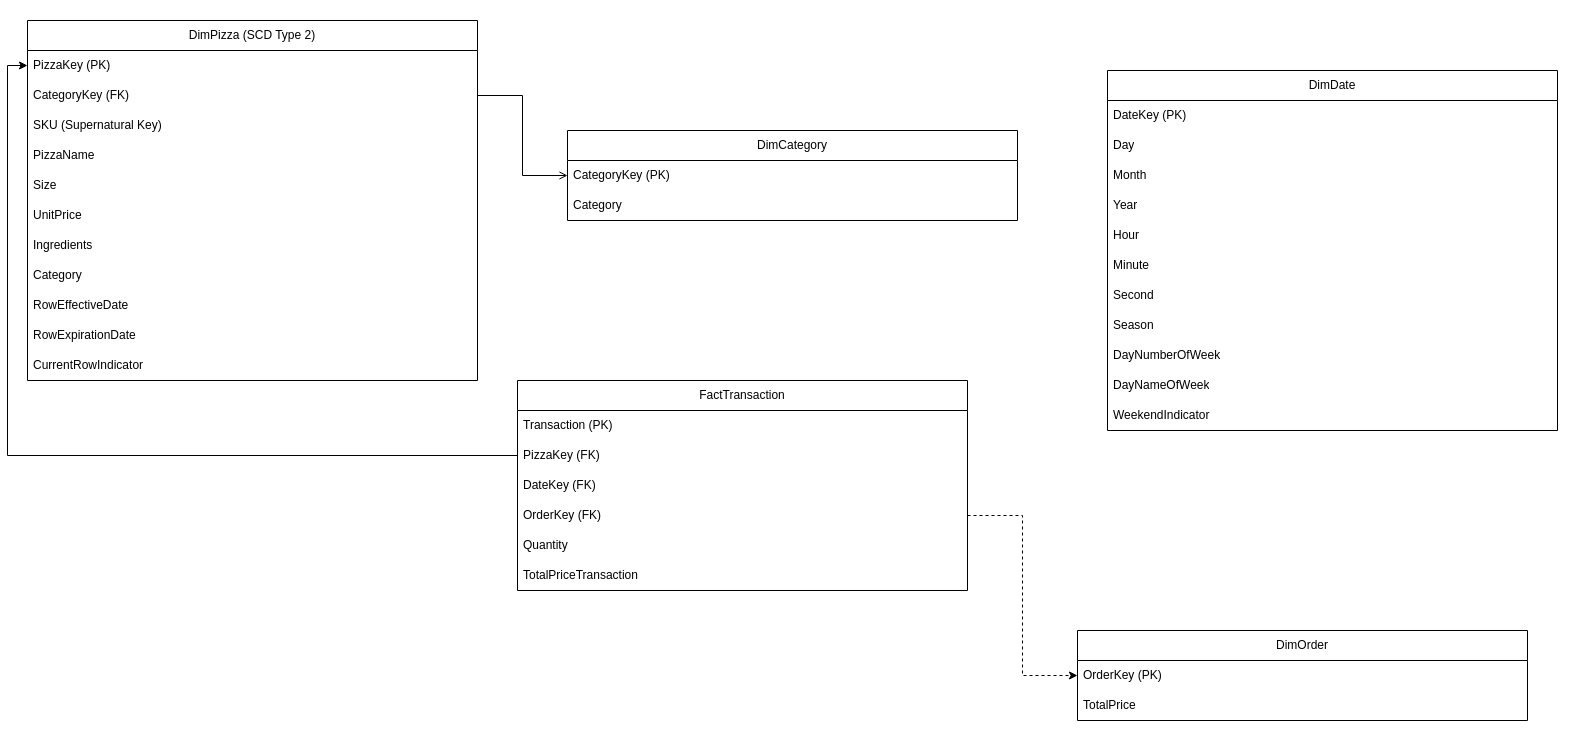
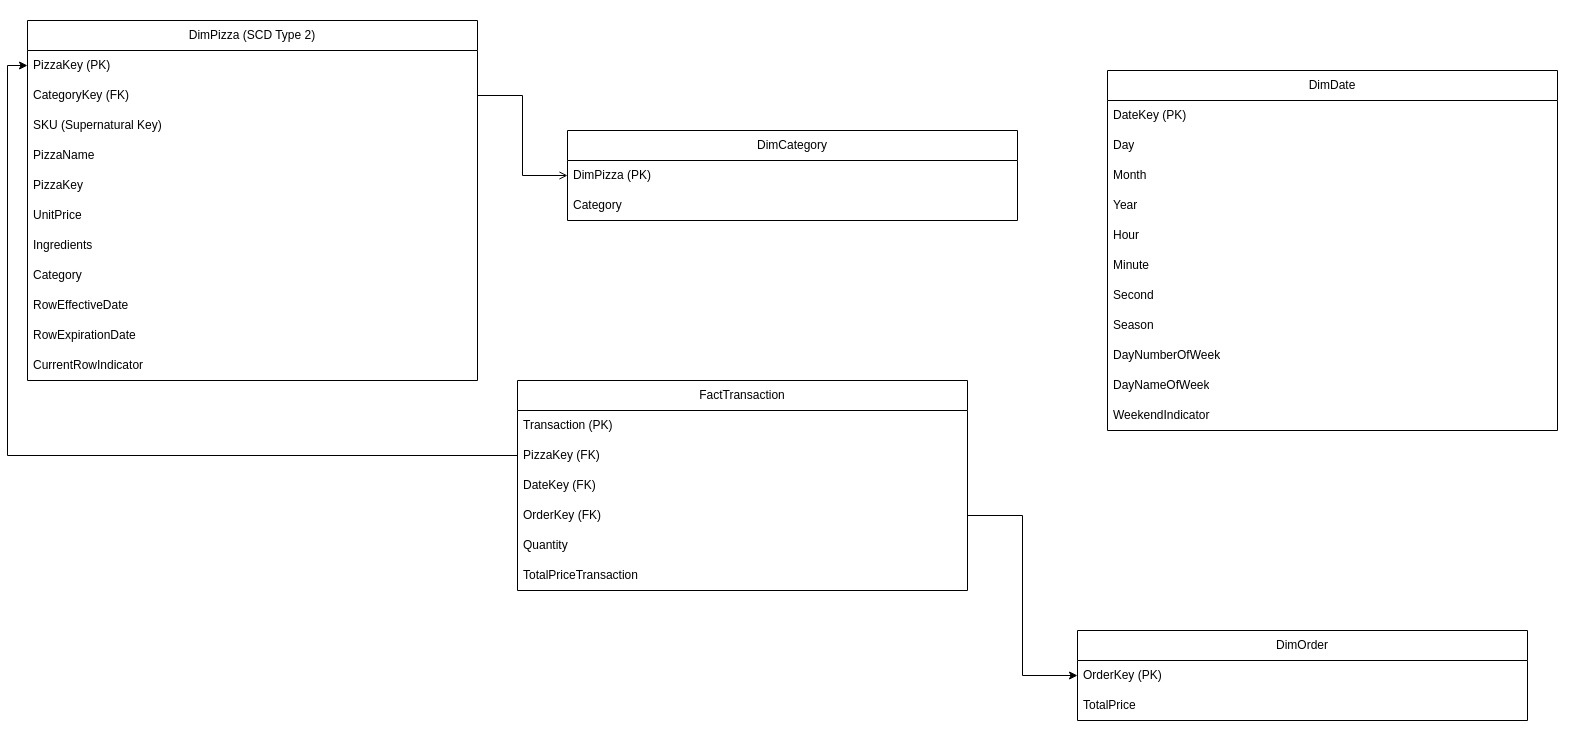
(626, 176) -> (613, 176)
(45, 186) -> (59, 186)
(1023, 592) -> (1023, 592)
